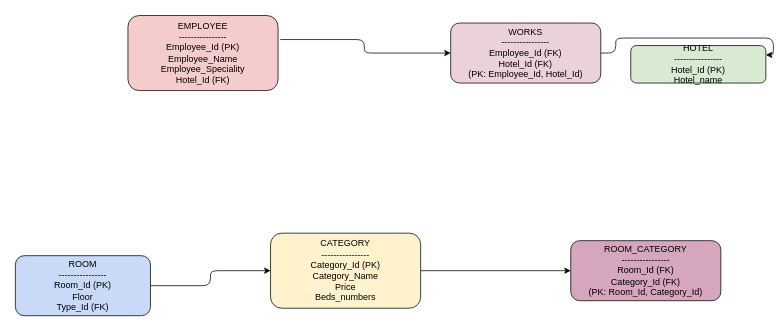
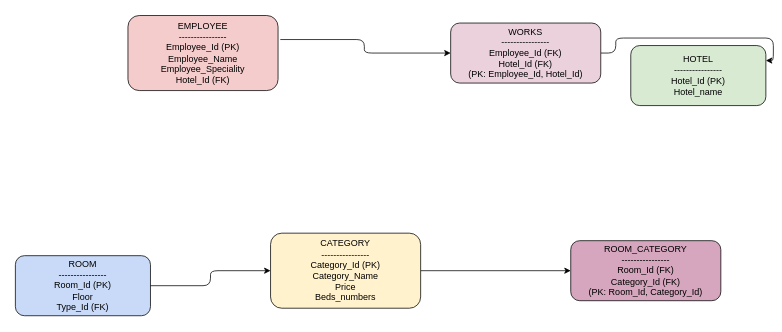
(698, 64) -> (698, 75)
